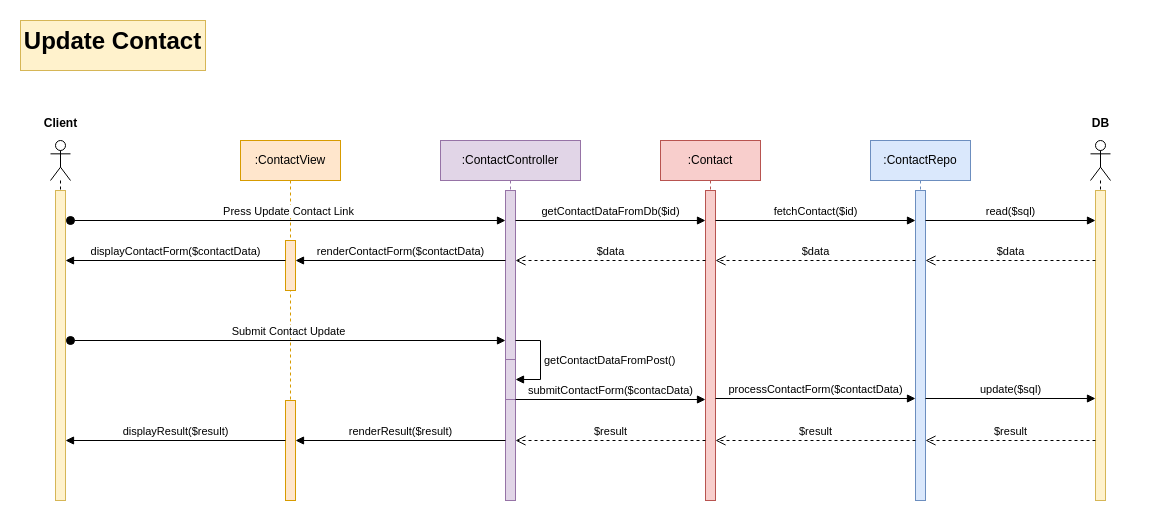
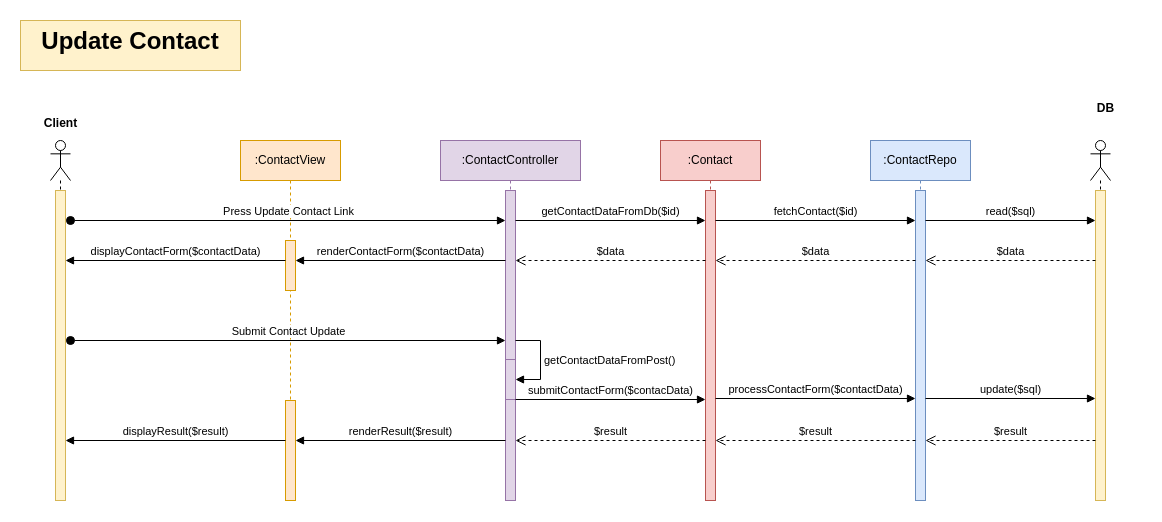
(113, 46) -> (131, 46)
(1101, 124) -> (1106, 109)
